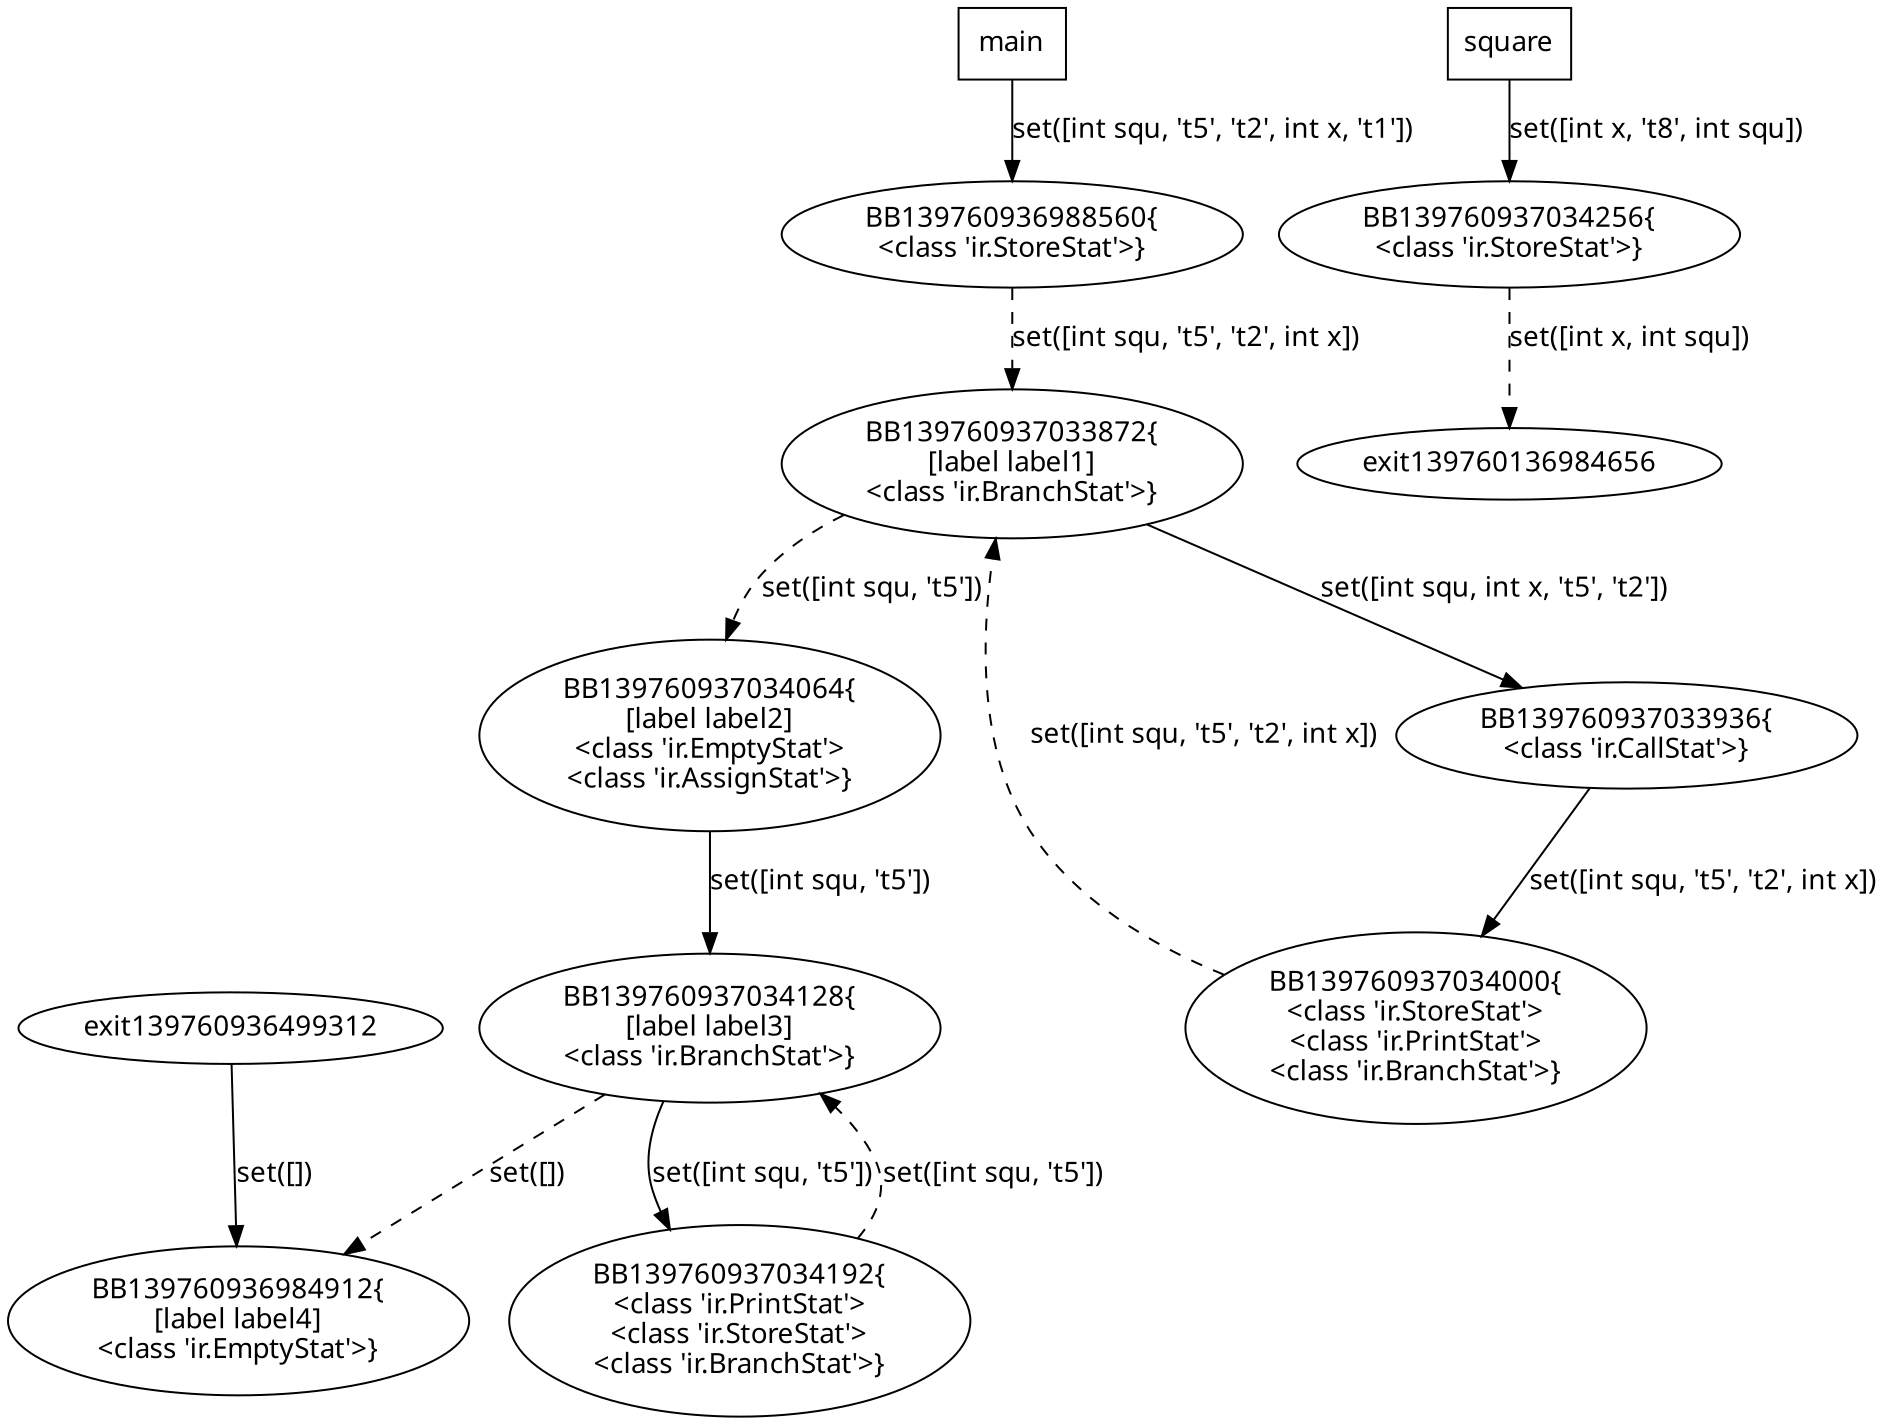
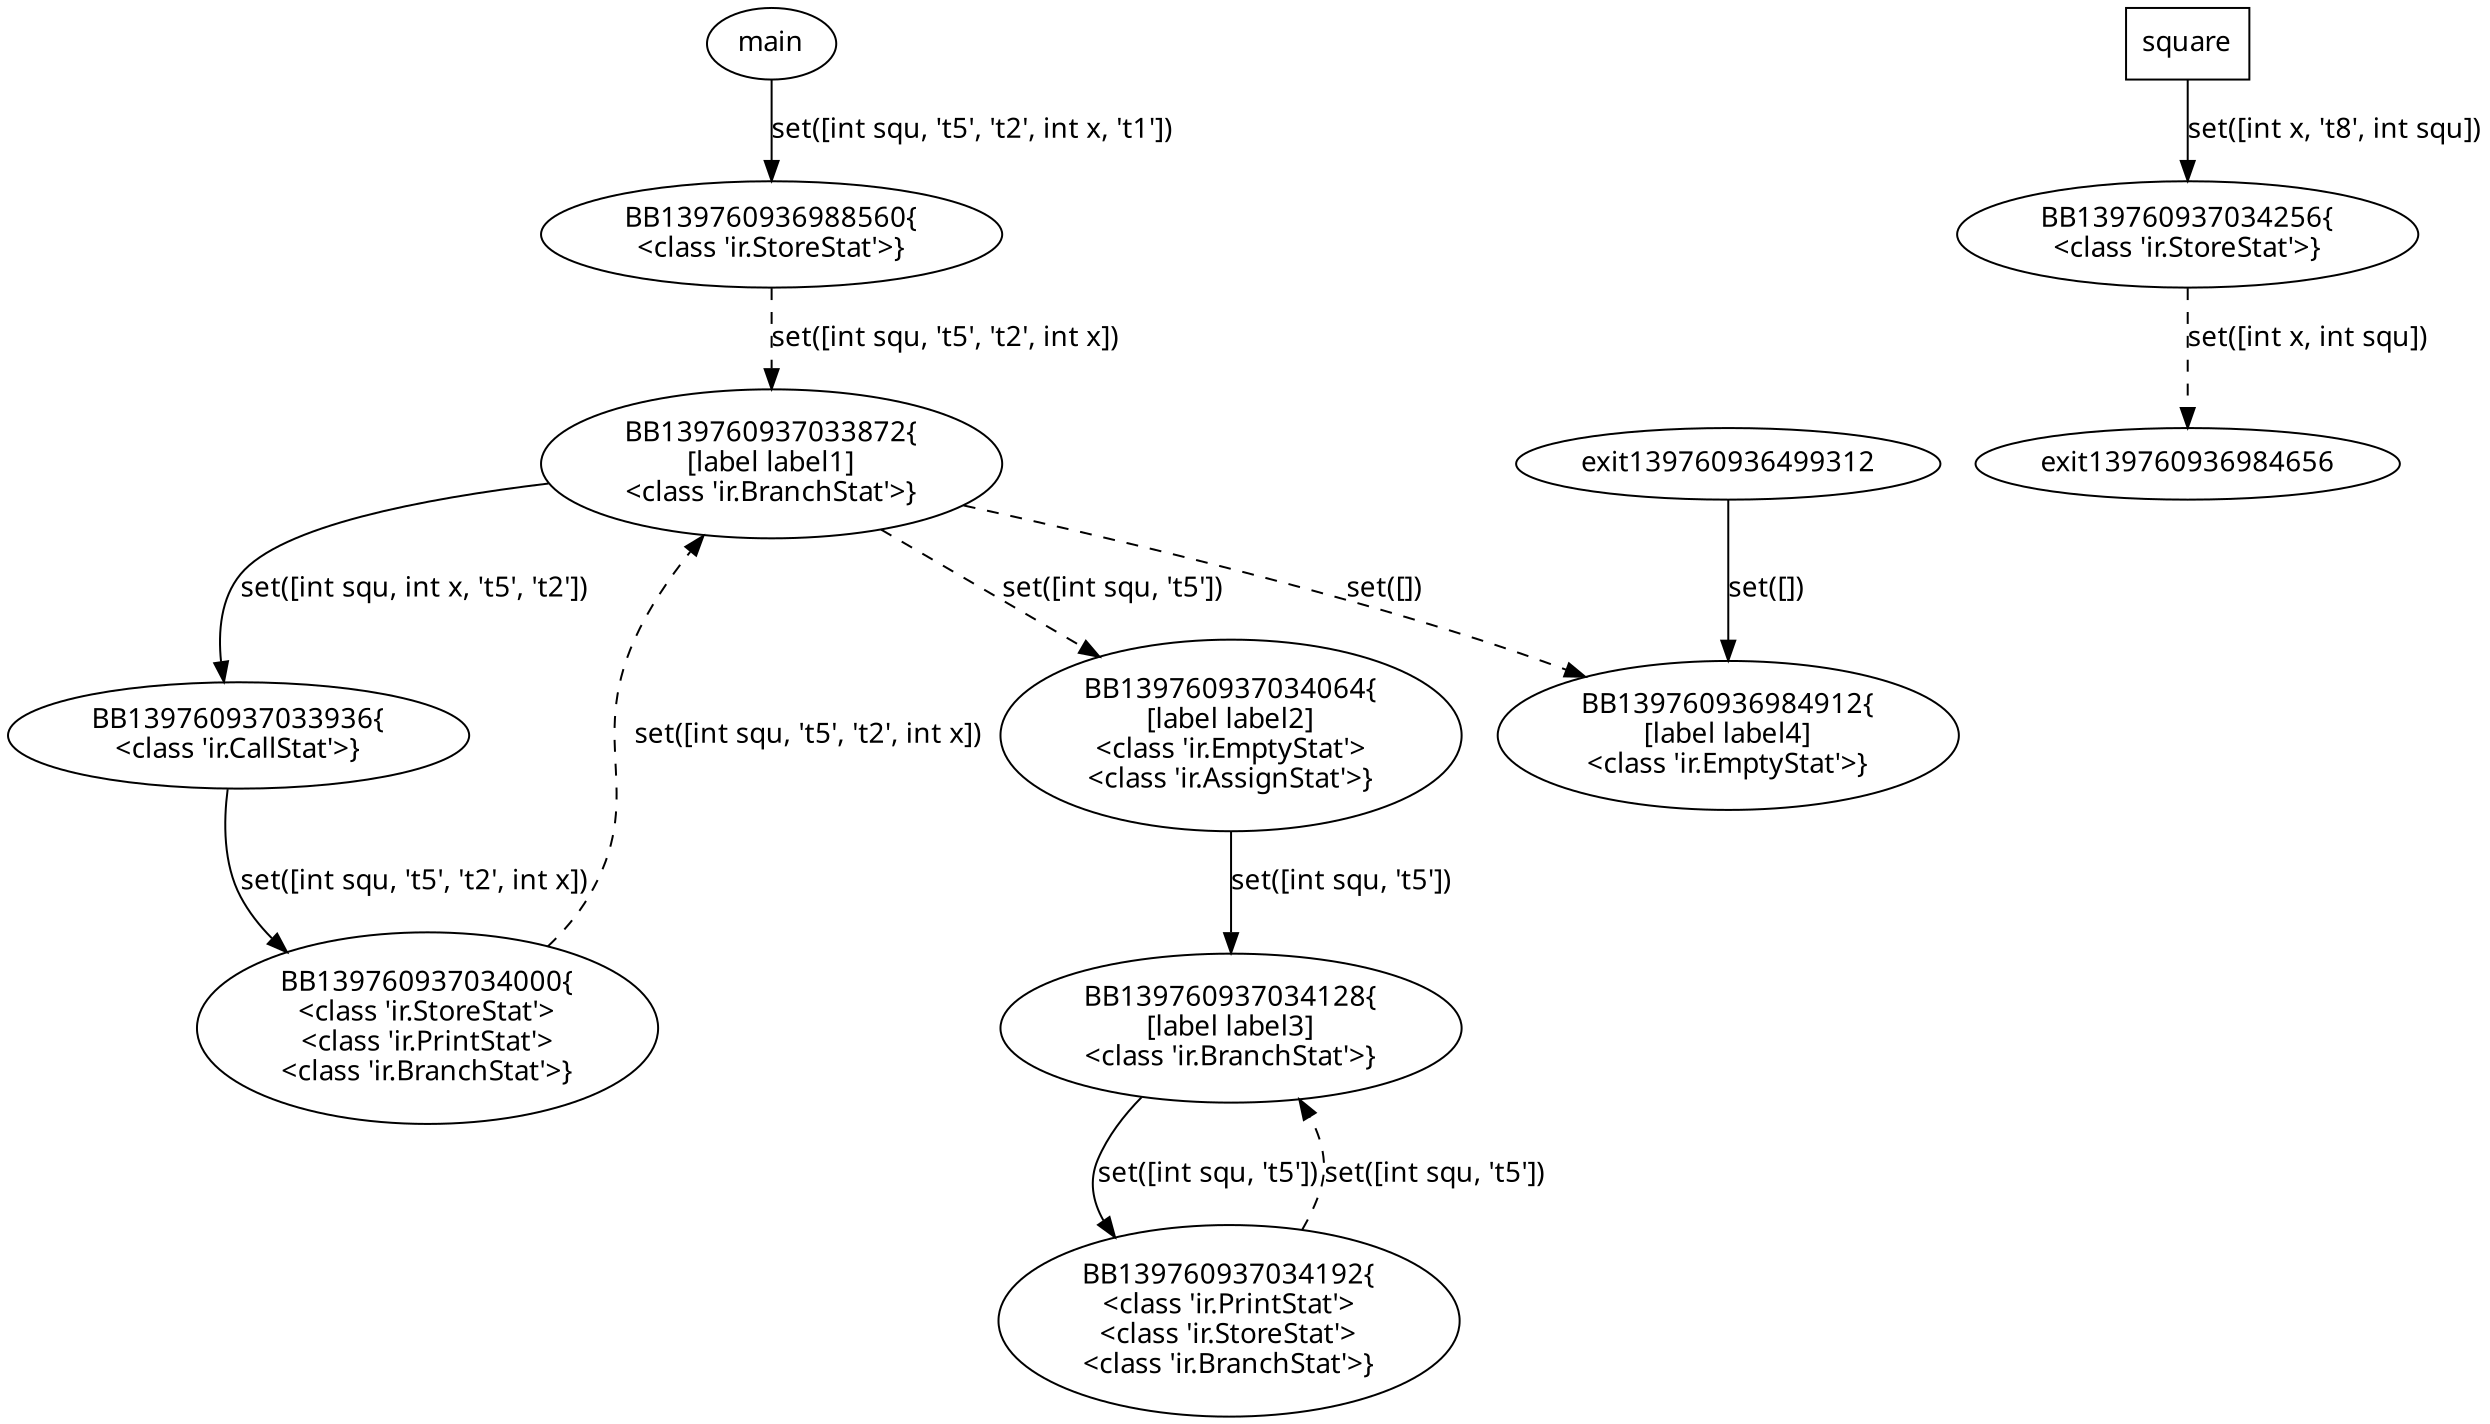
(1012, 44) -> (772, 44)
(1510, 464) -> (2188, 464)
(483, 1169) -> (1268, 578)
